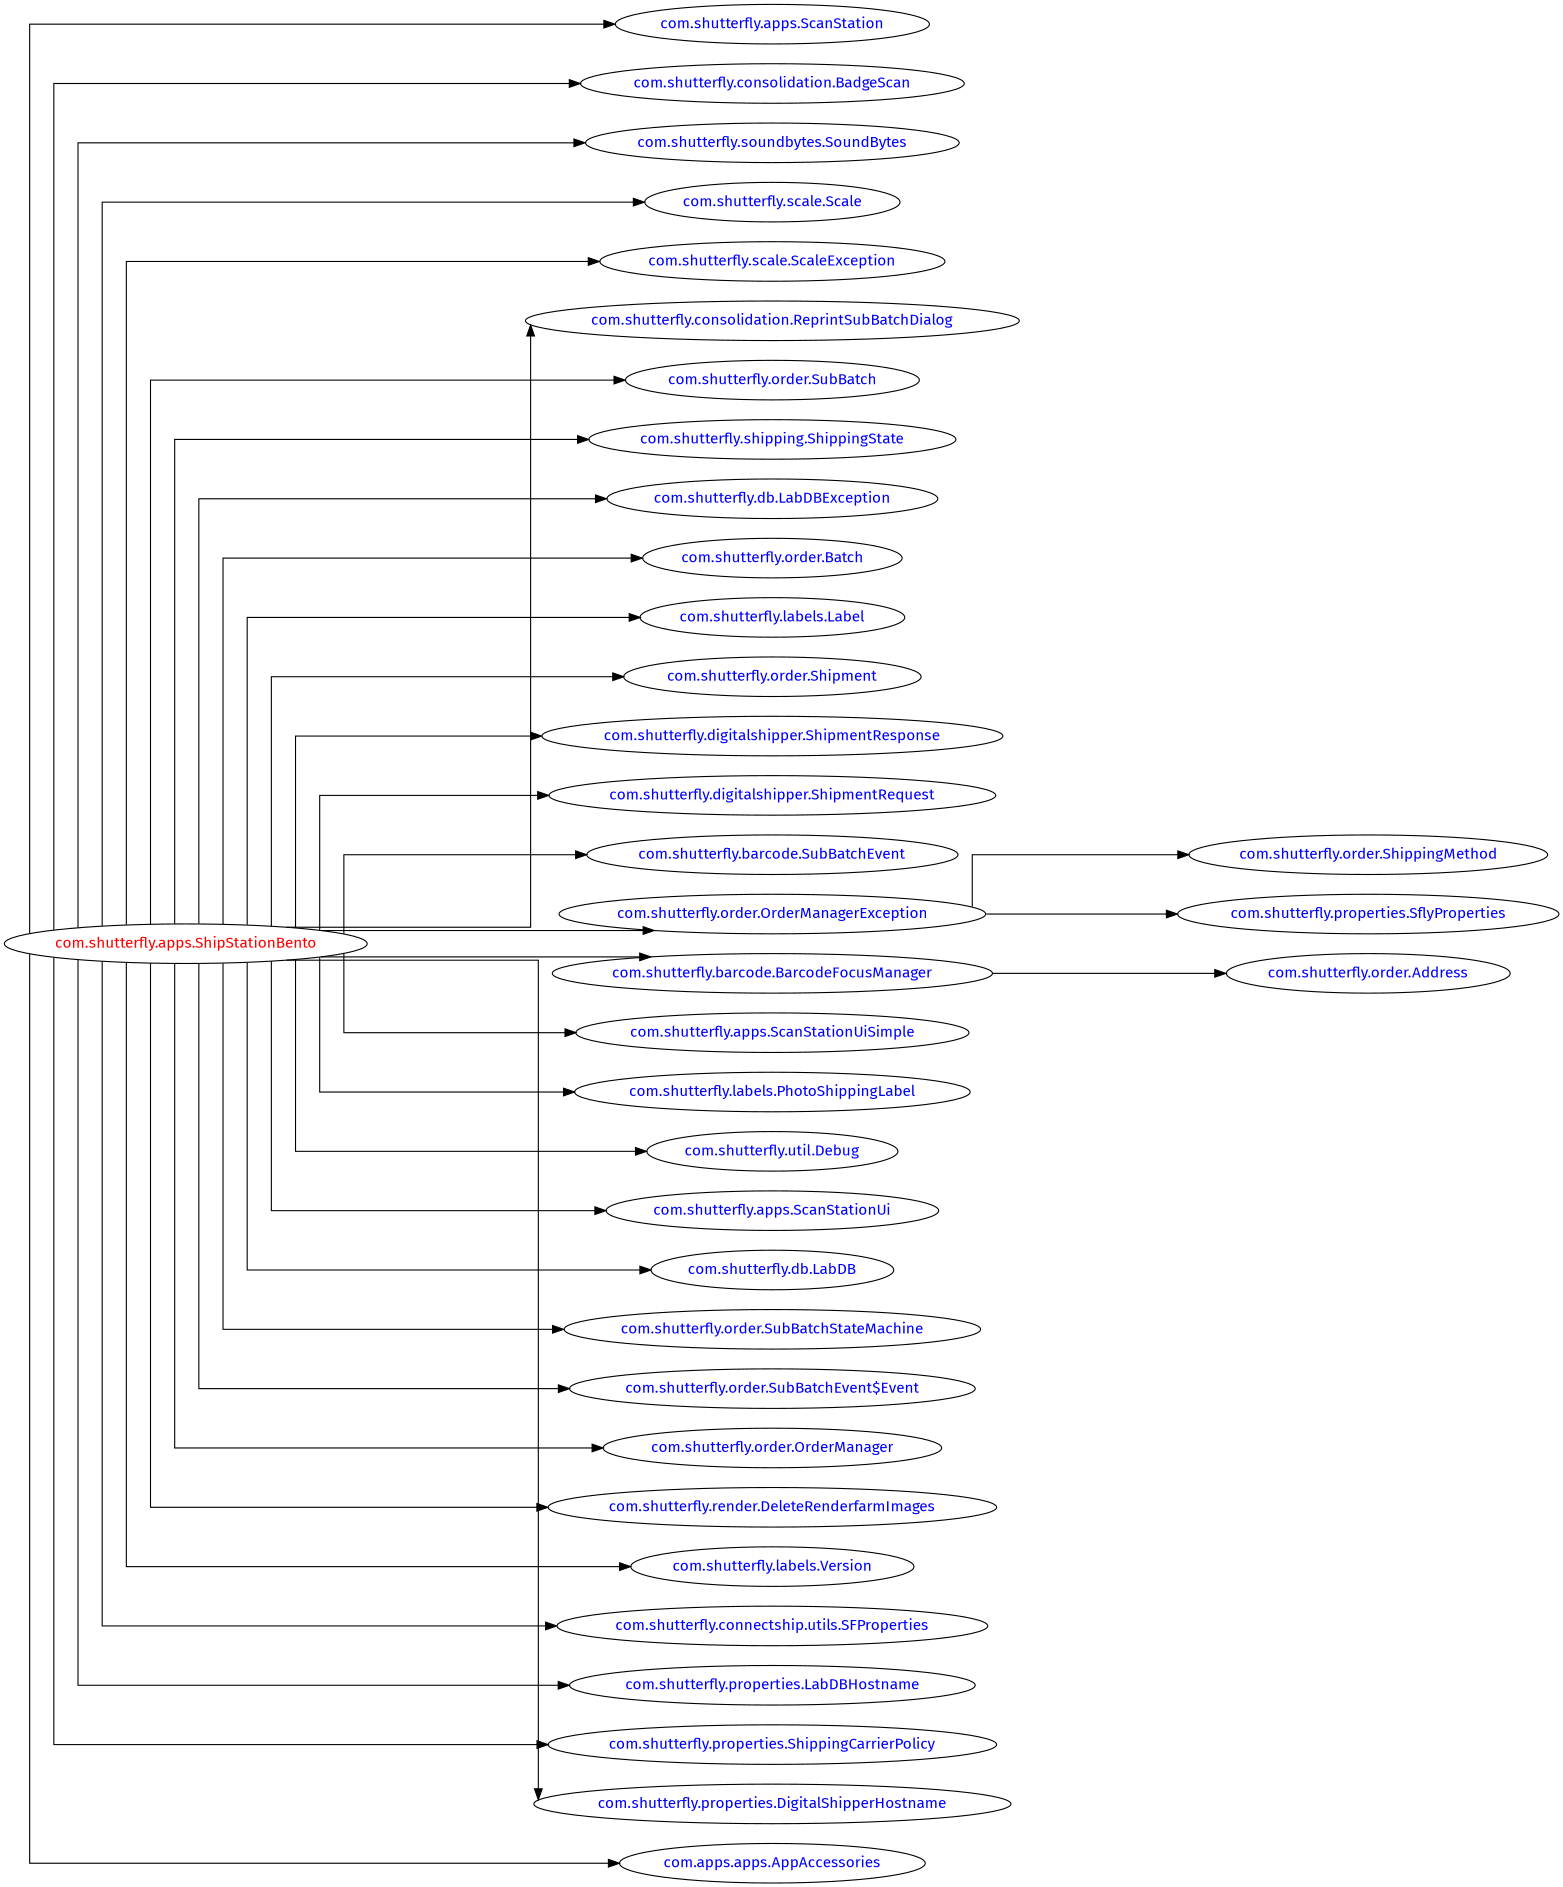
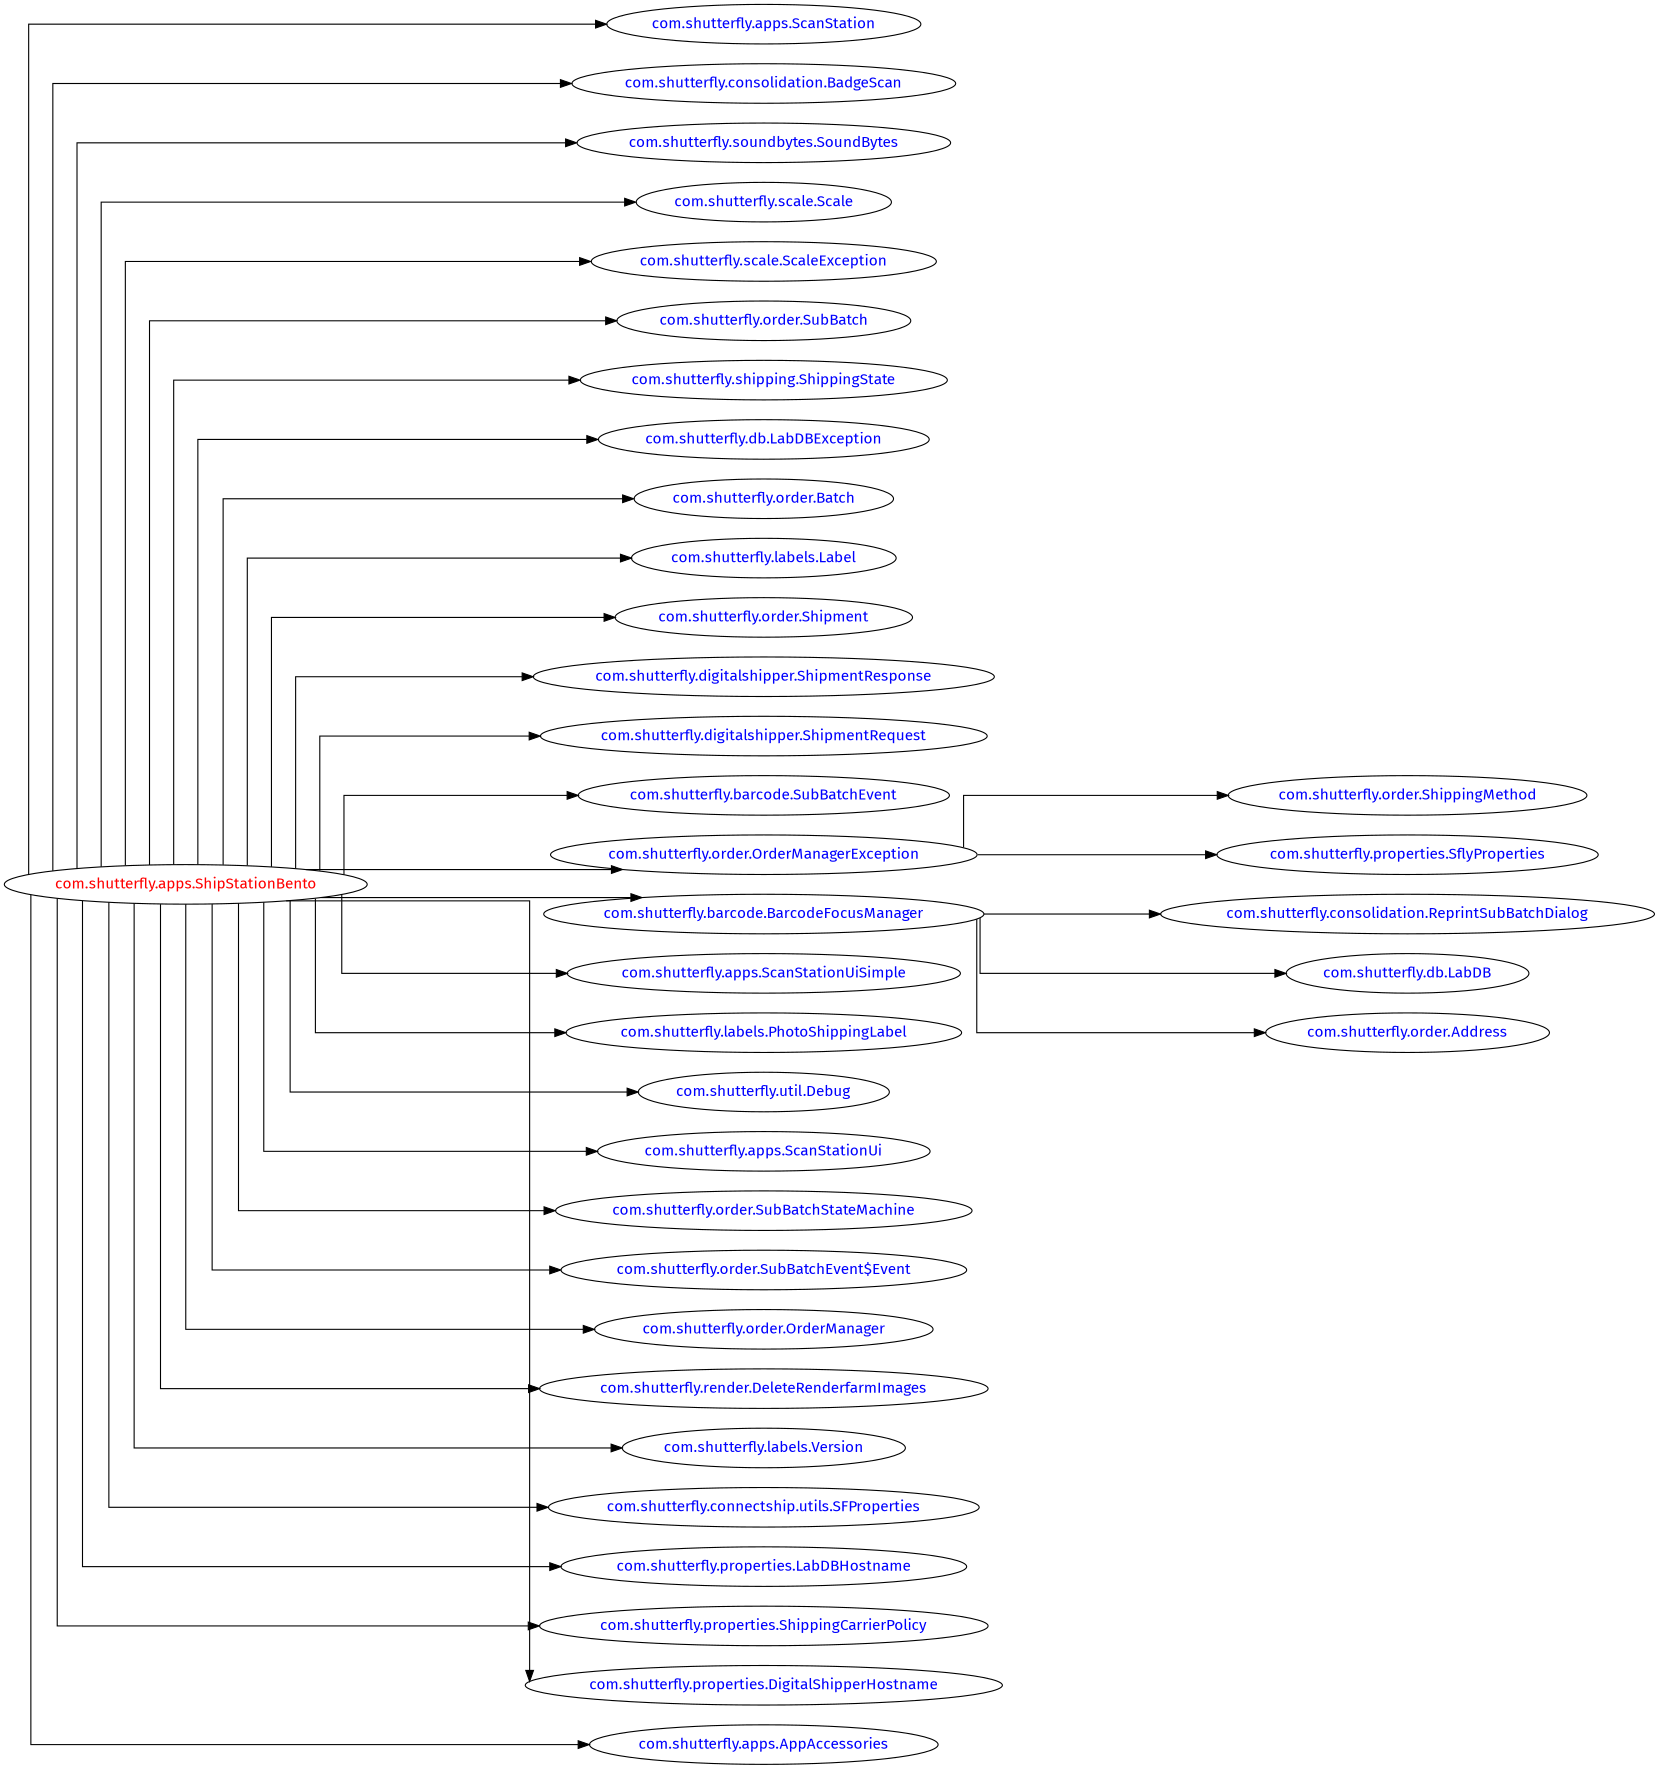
(531, 754) -> (1067, 914)
(290, 1270) -> (1100, 973)
(772, 1863) -> (764, 1745)
